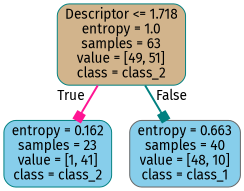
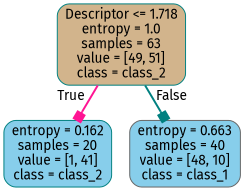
(58, 154) -> (58, 154)
